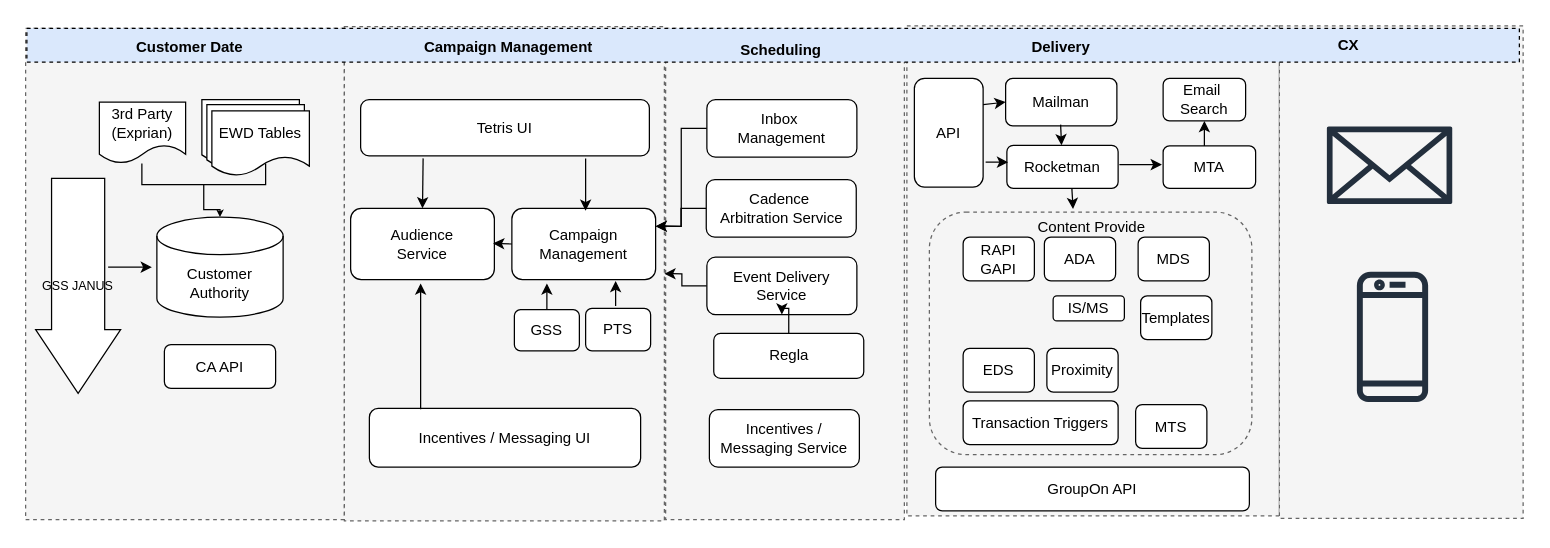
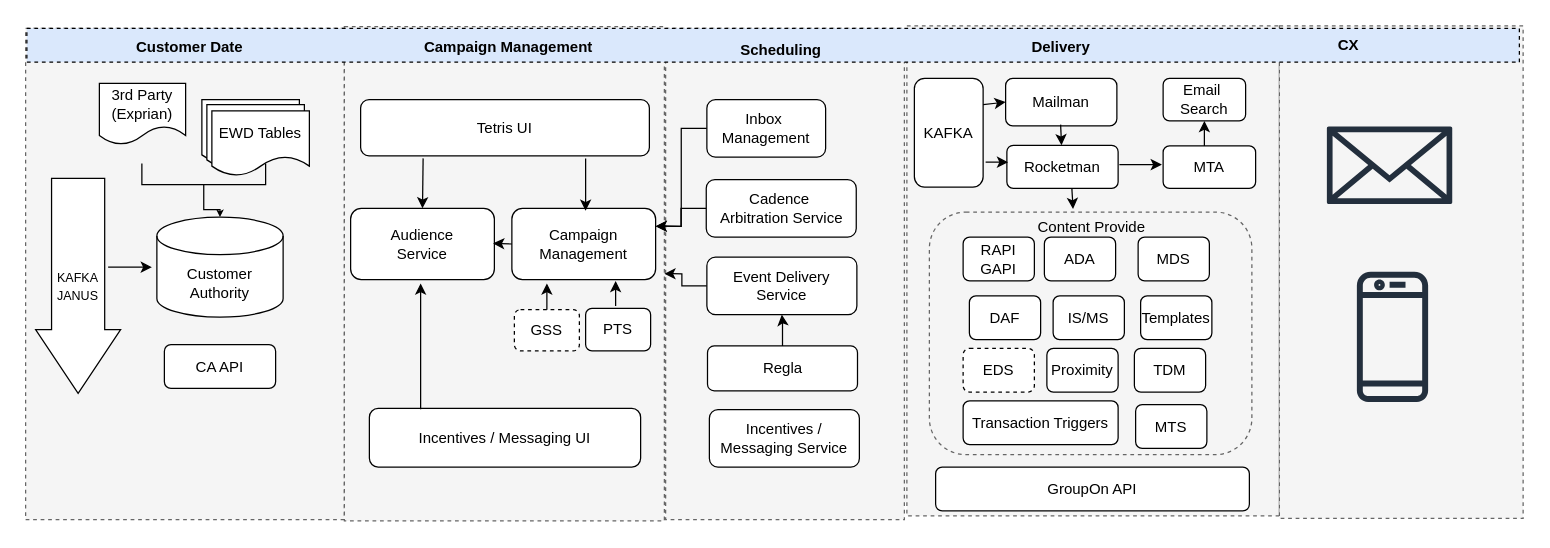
(782, 128) -> (766, 128)
(143, 133) -> (143, 114)
(949, 133) -> (949, 133)
(78, 286) -> (78, 286)
(1089, 308) -> (1089, 318)
none -> (1005, 318)
(547, 330) -> (547, 330)
(789, 356) -> (783, 368)
(999, 370) -> (999, 370)
none -> (1170, 370)
